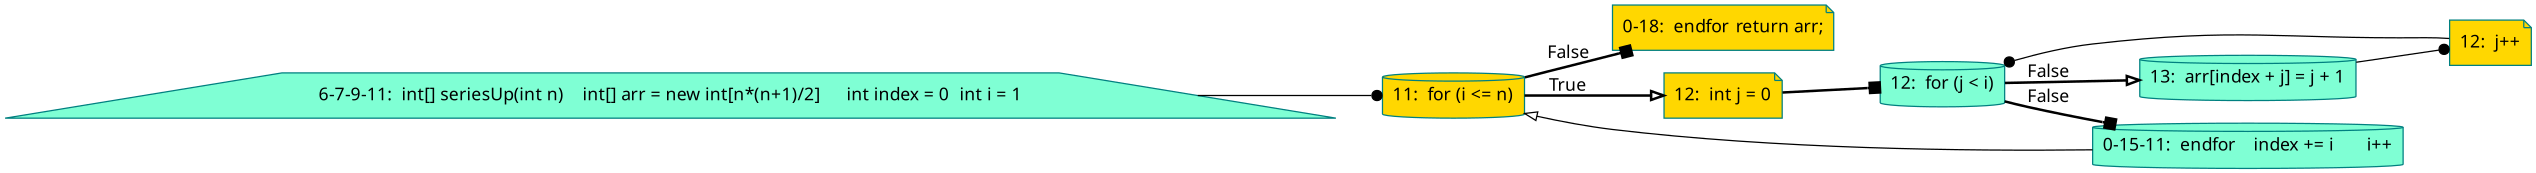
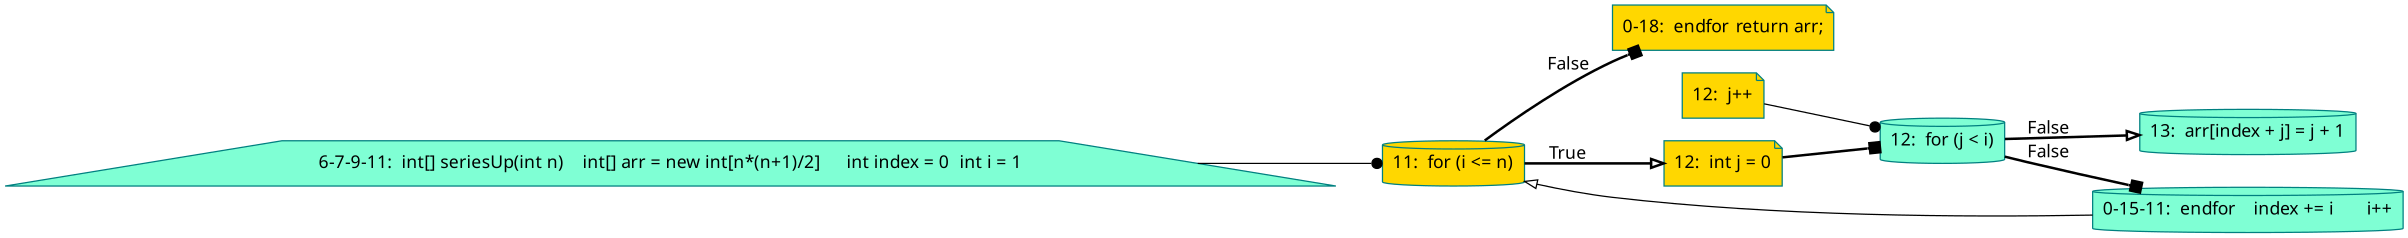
(2398, 56) -> none
